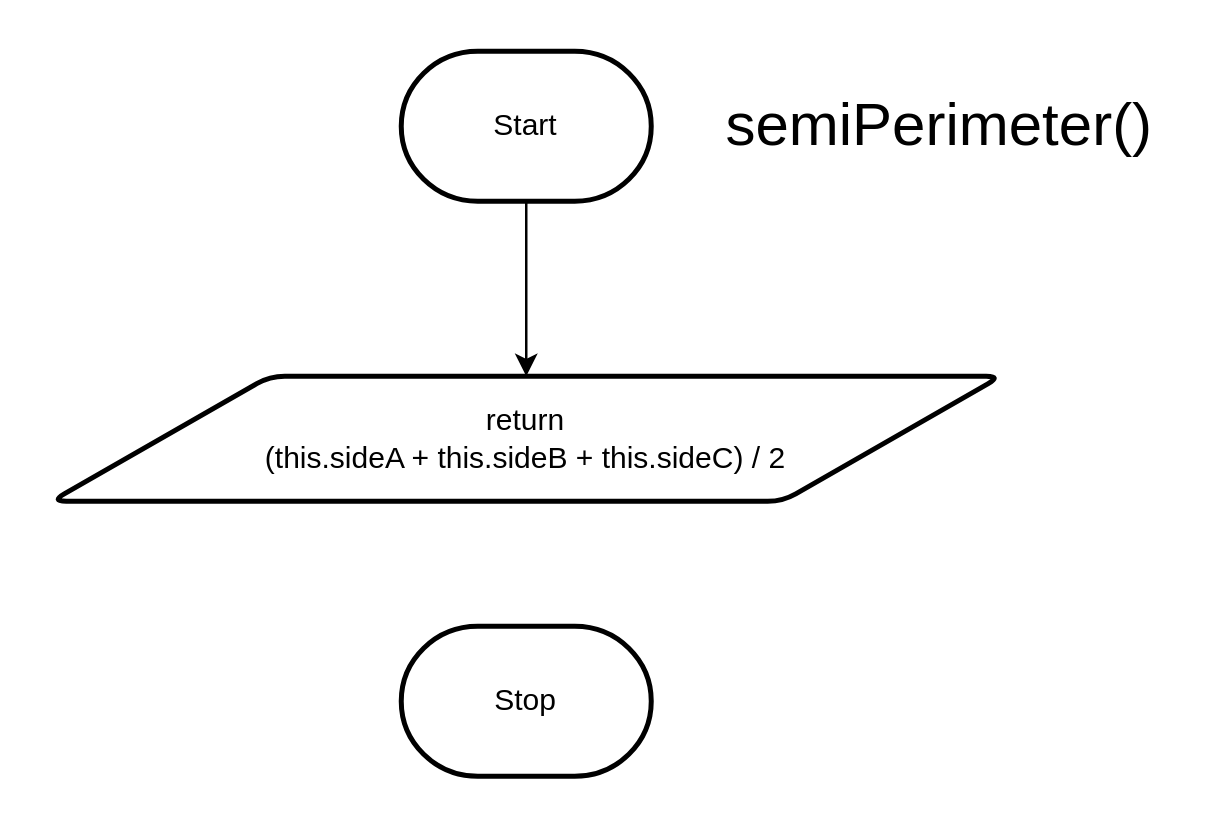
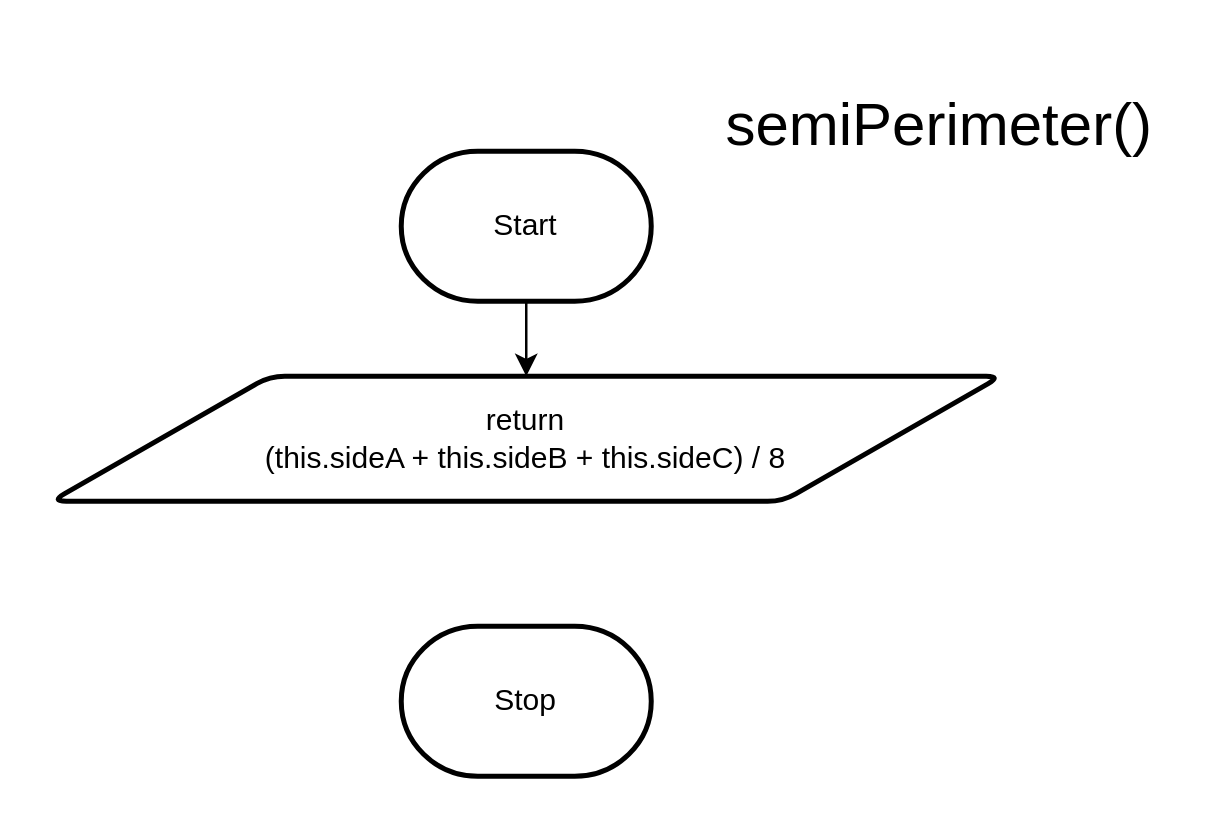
(526, 126) -> (526, 226)
(526, 439) -> (526, 439)
